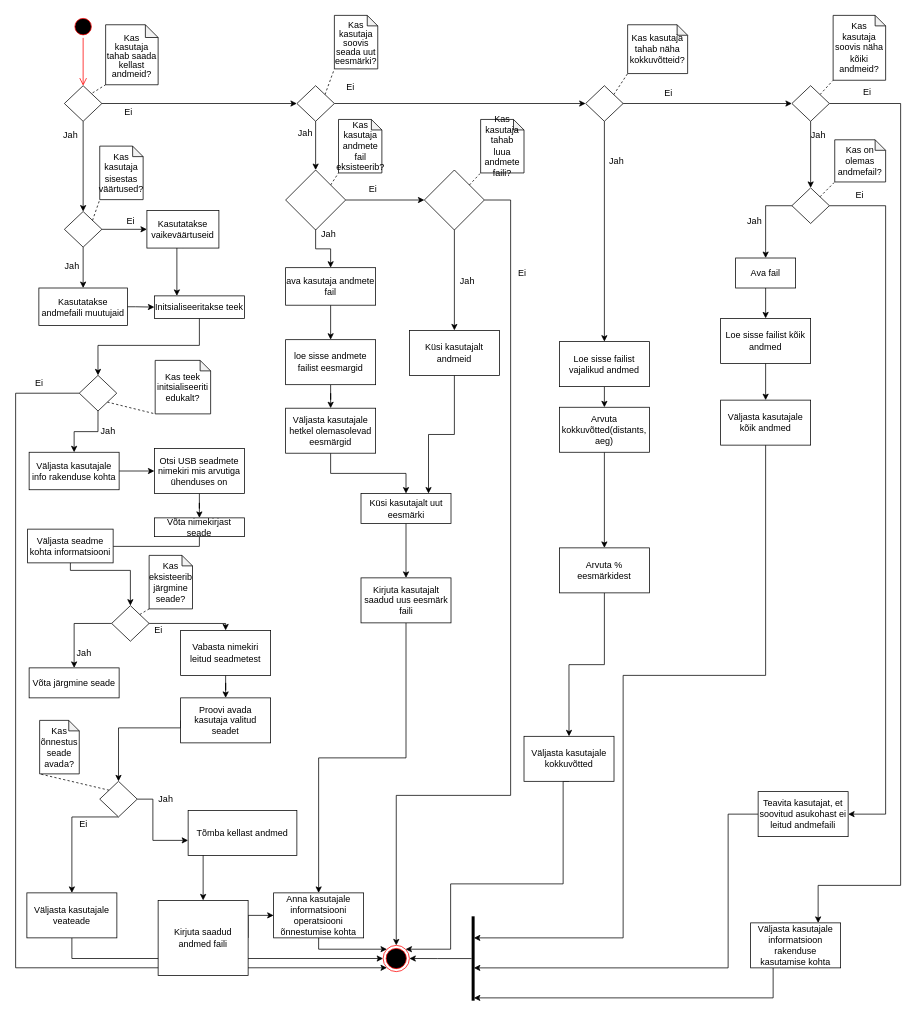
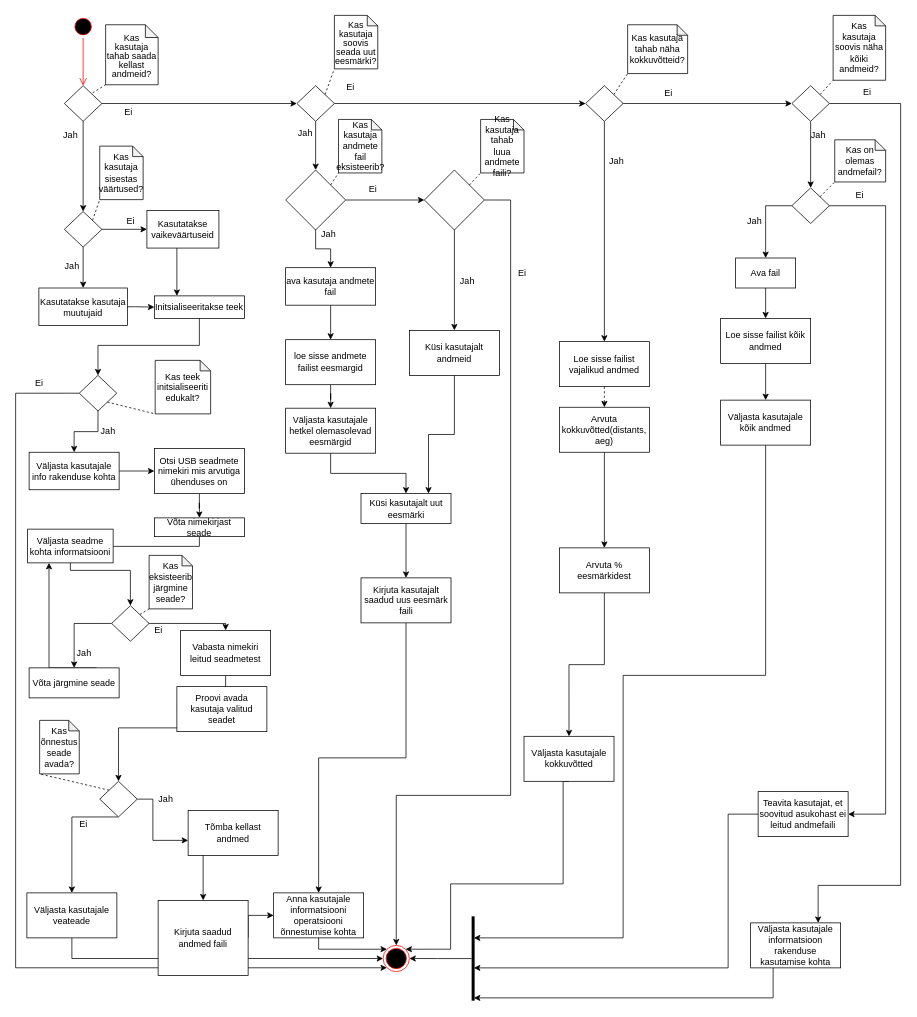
(83, 307) -> (83, 307)
(604, 394) -> (604, 394)
none -> (49, 569)
(225, 720) -> (222, 709)
(242, 833) -> (233, 833)
